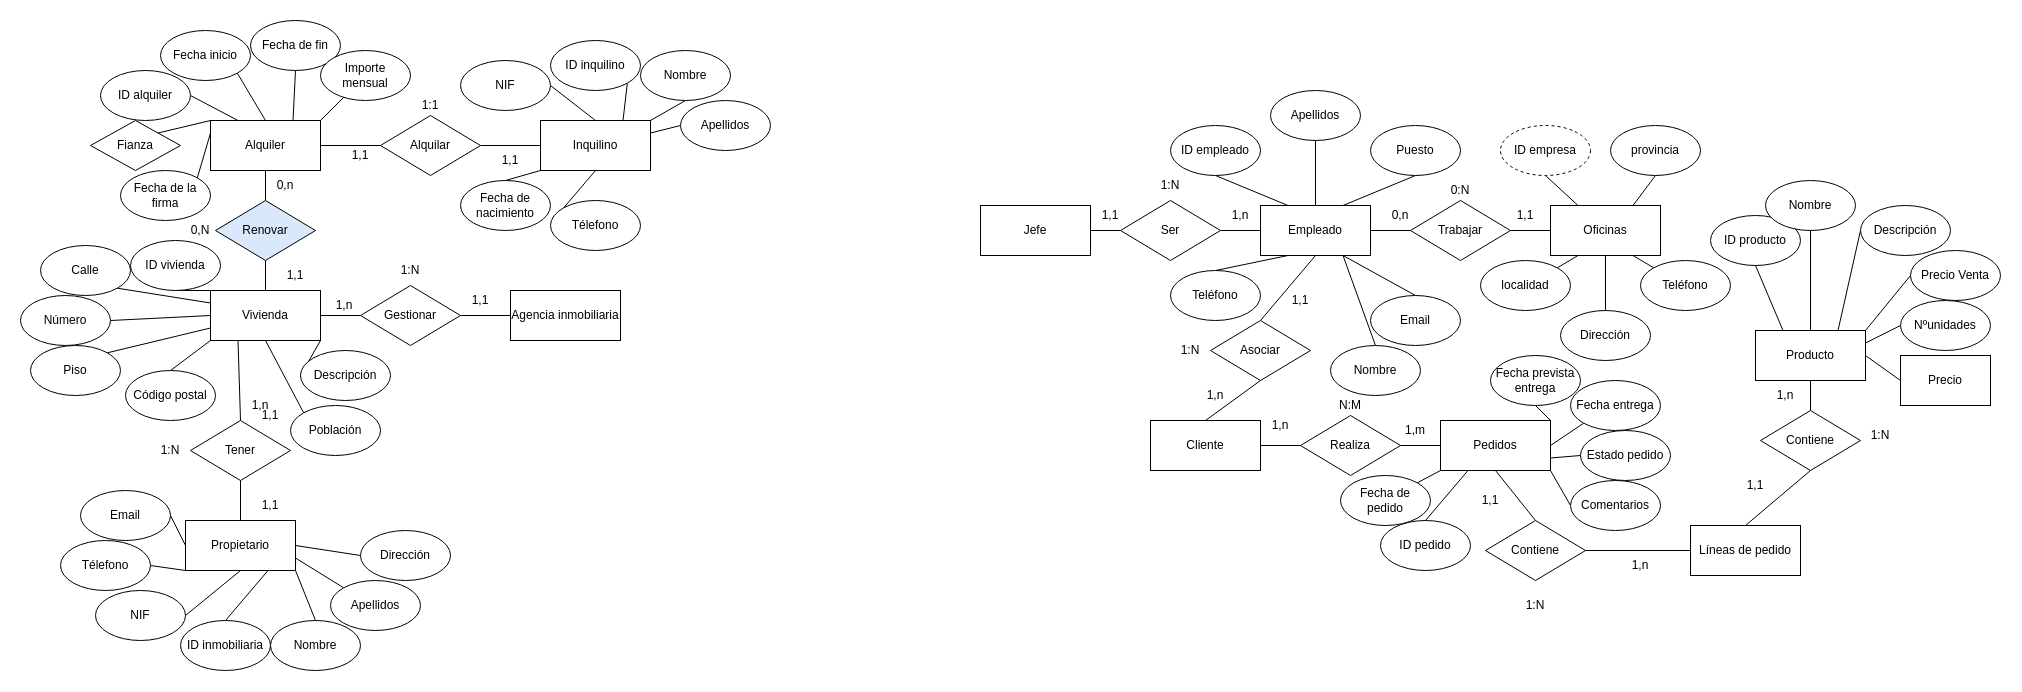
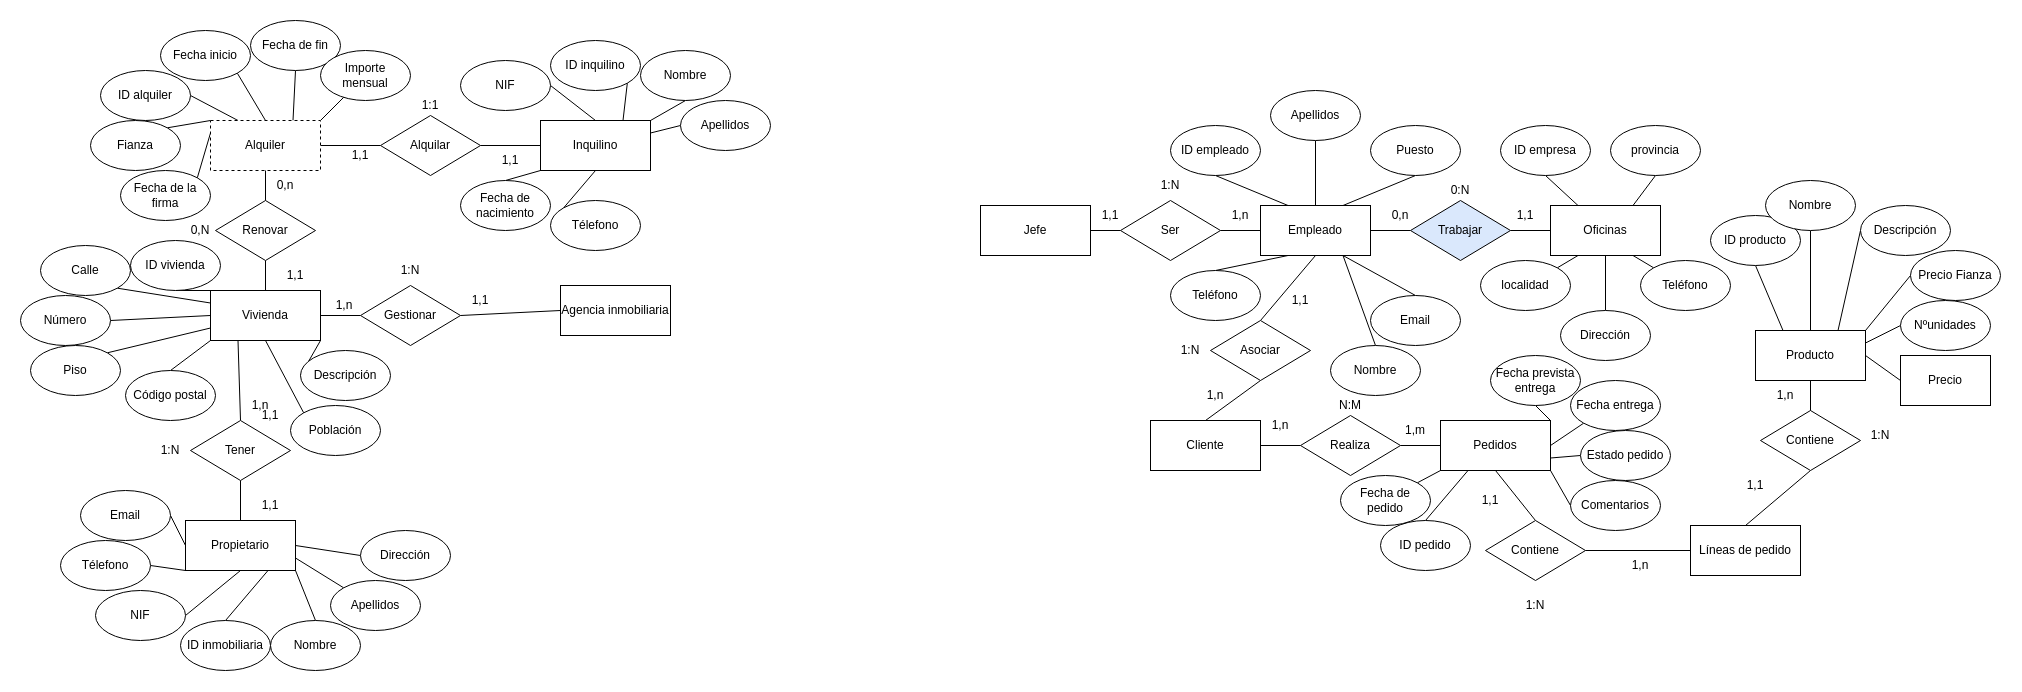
(136, 146) -> (136, 146)
(266, 146) -> (266, 146)
(1546, 151) -> (1546, 151)
(266, 231) -> (266, 231)
(1461, 231) -> (1461, 231)
(1956, 276) -> (1956, 276)
(566, 316) -> (616, 311)
